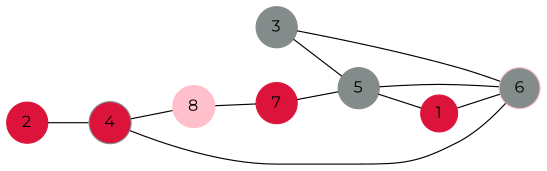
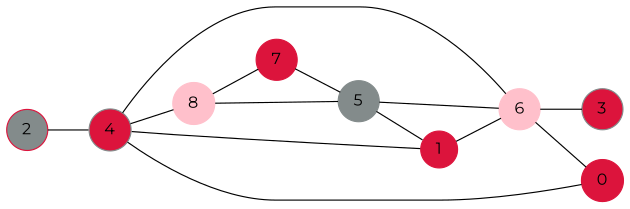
(277, 27) -> (602, 109)
(318, 58) -> (277, 102)
(520, 88) -> (520, 109)
(27, 123) -> (27, 130)
none -> (276, 141)
none -> (602, 181)
